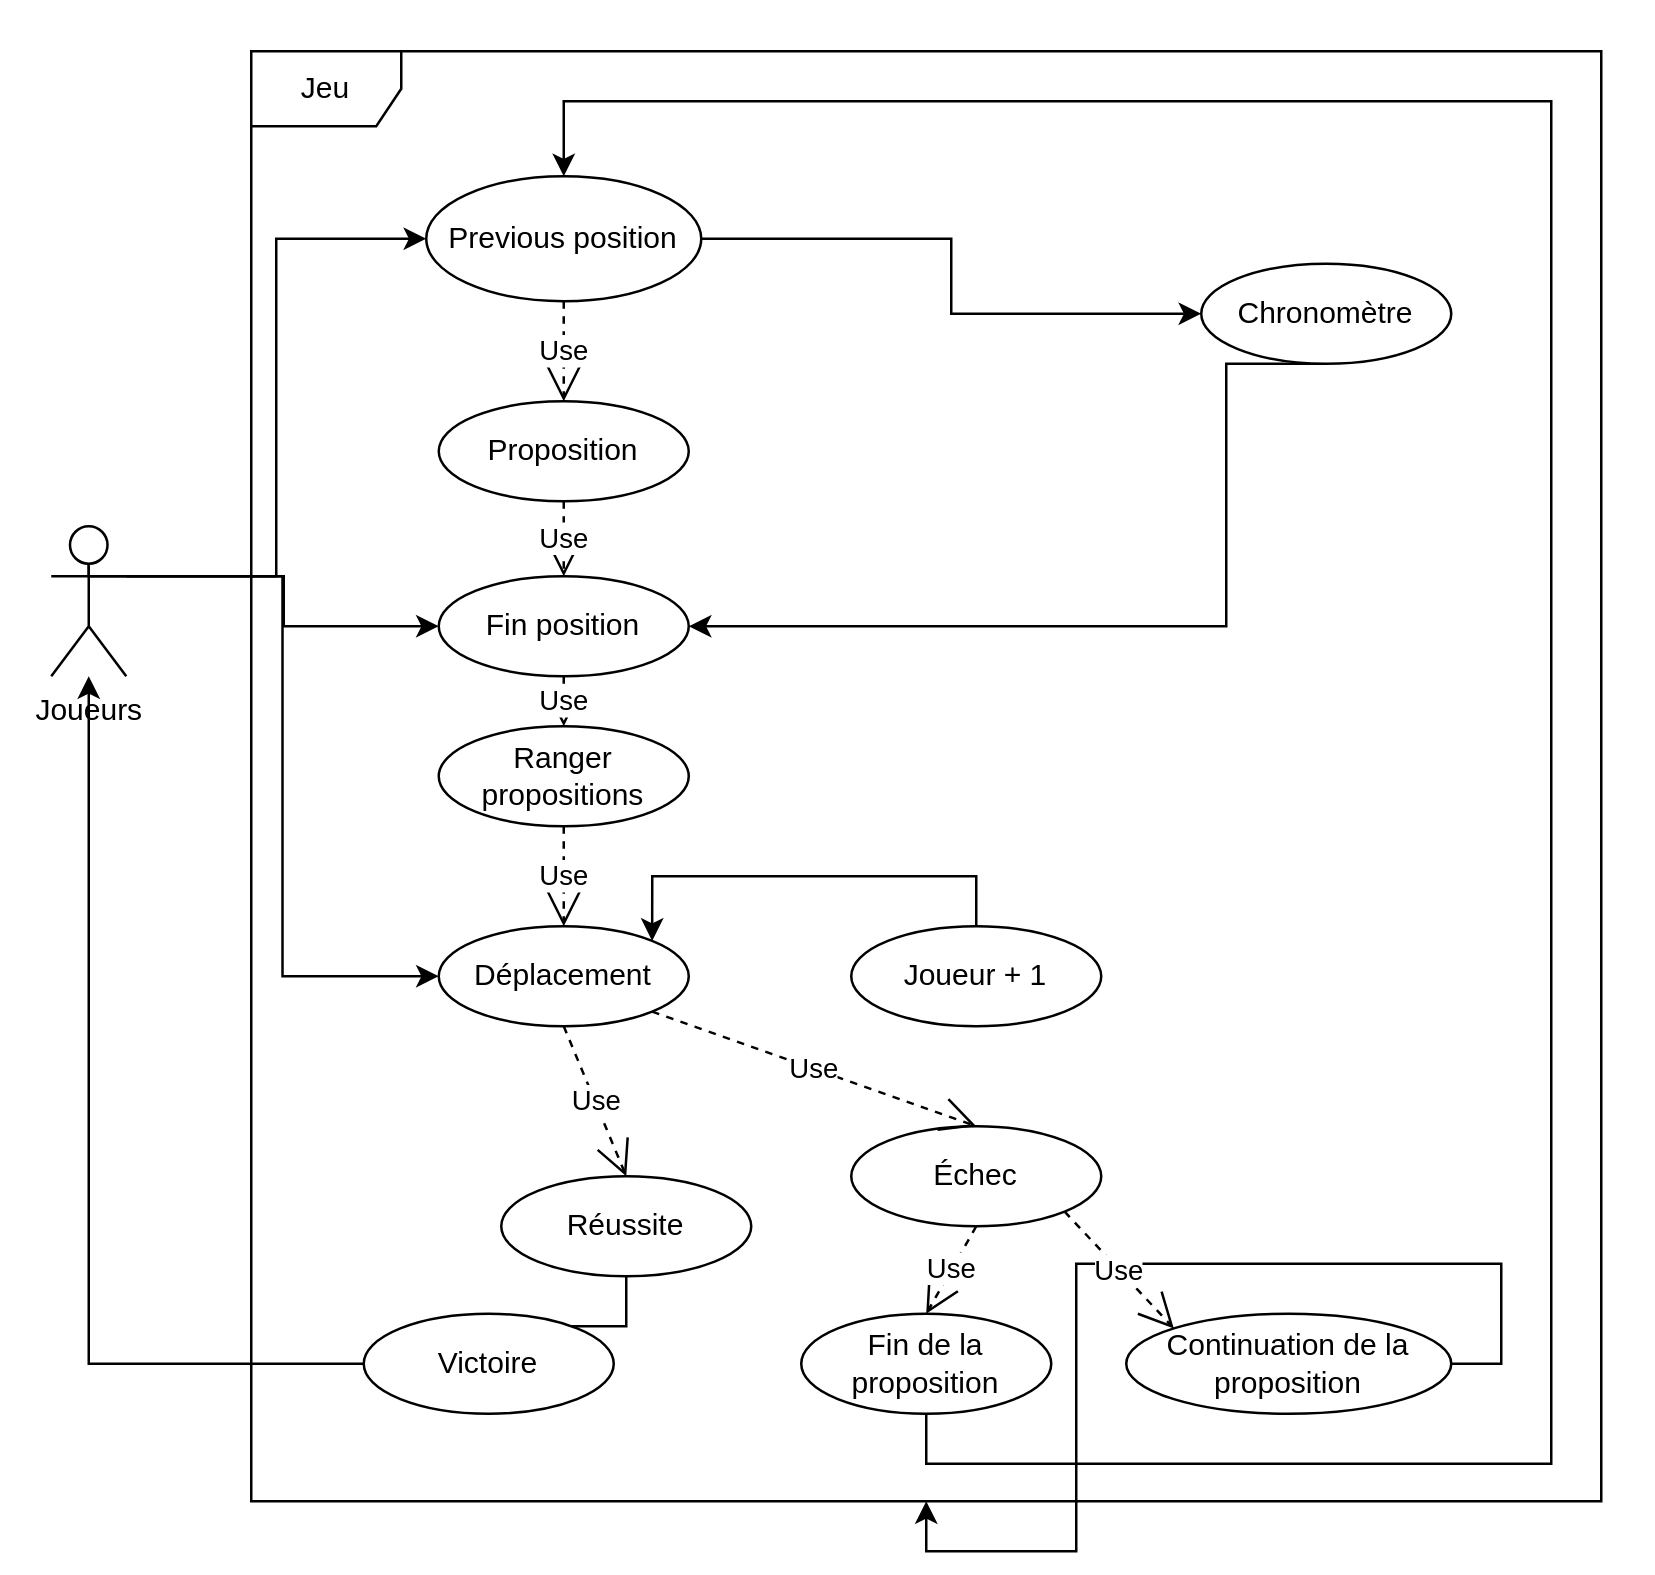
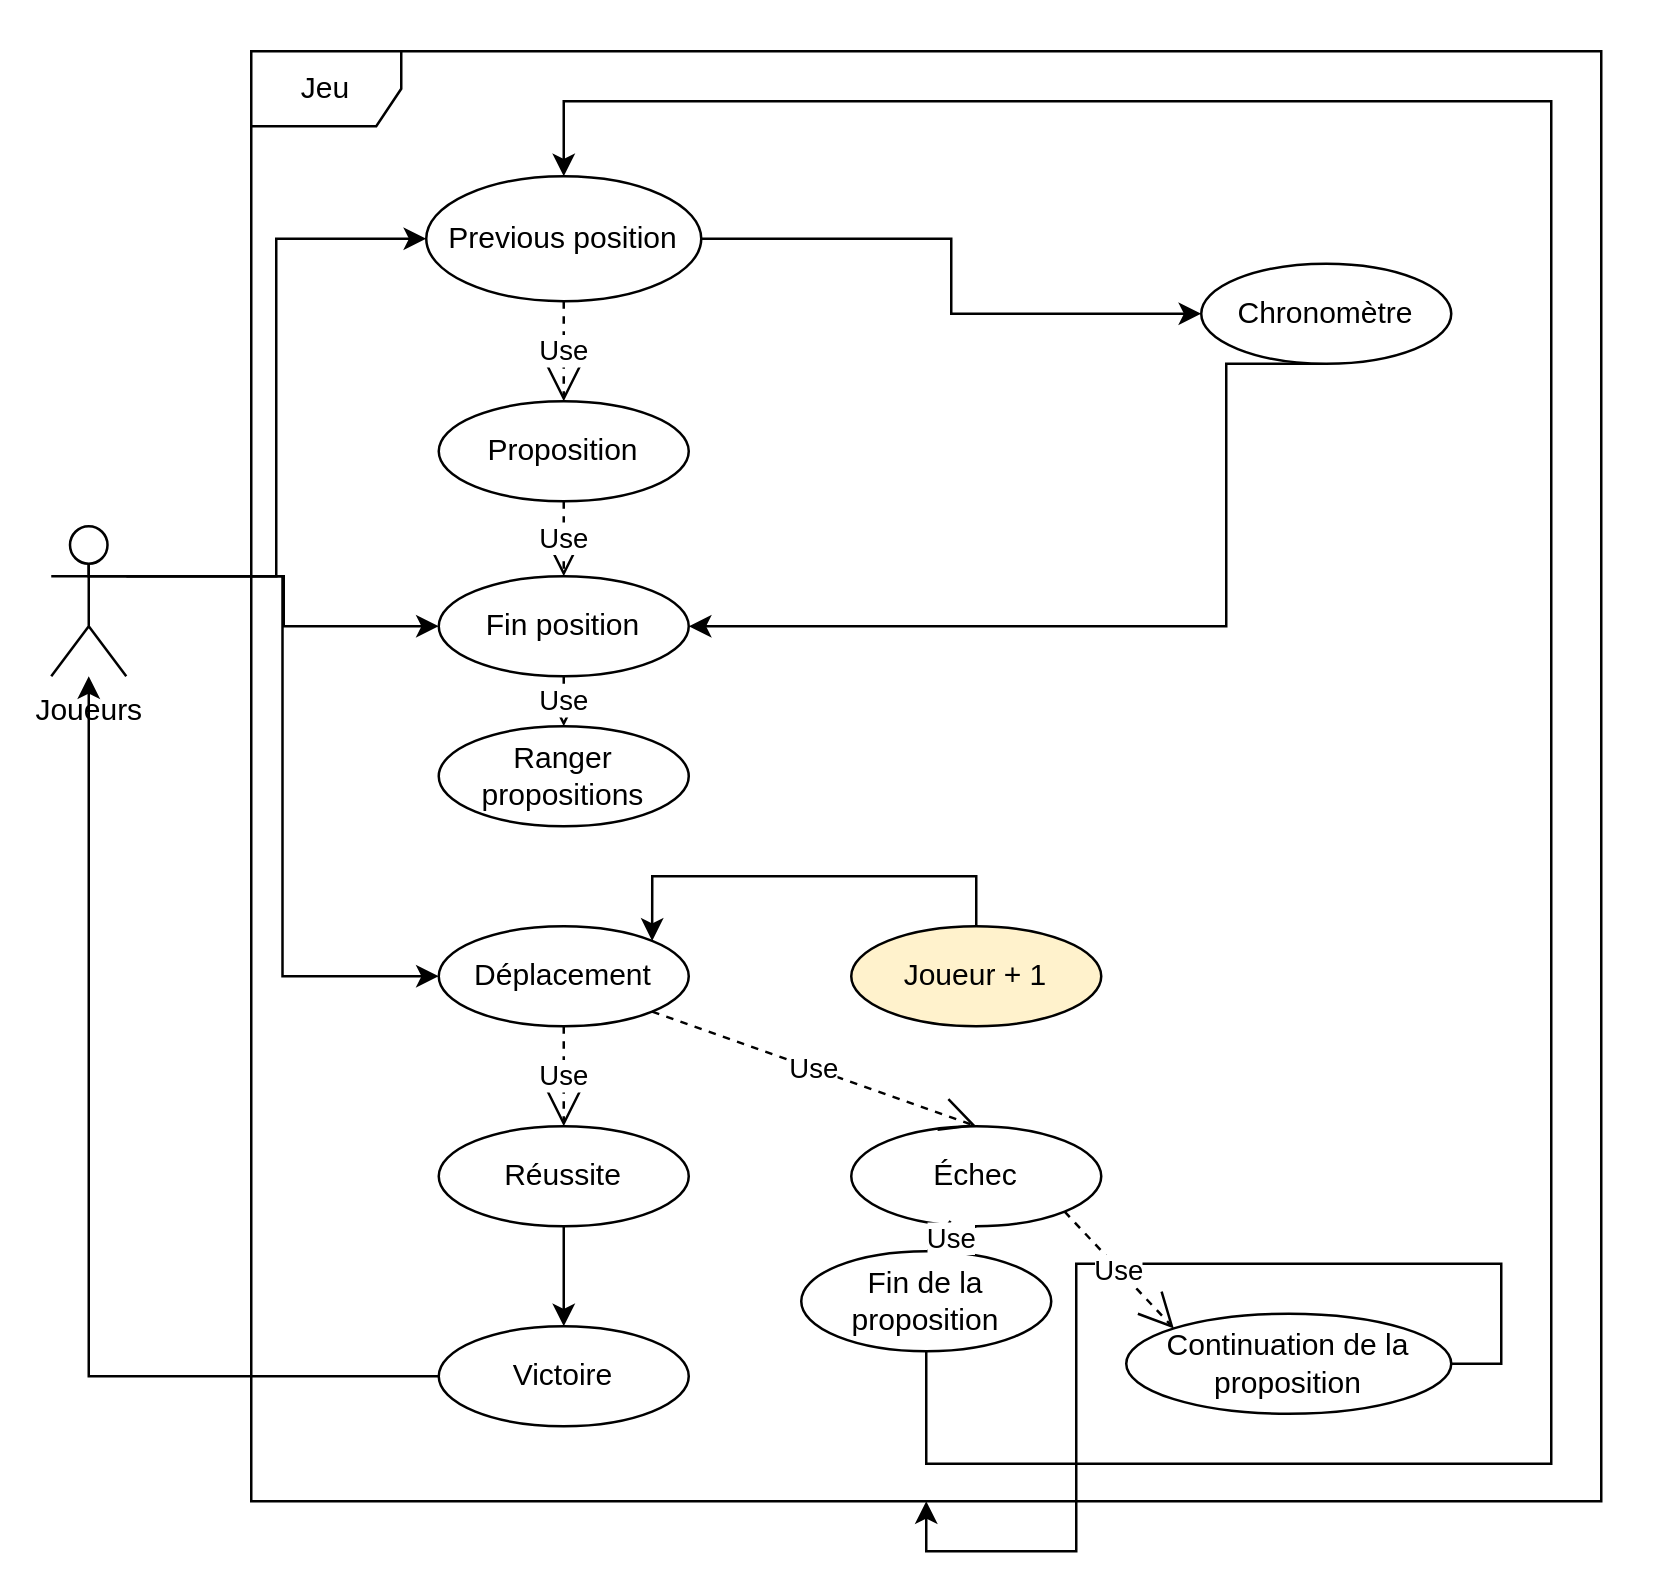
(564, 873) -> none
(976, 976) -> (976, 976)
(626, 1226) -> (564, 1176)
(489, 1364) -> (564, 1376)
(926, 1364) -> (926, 1301)
